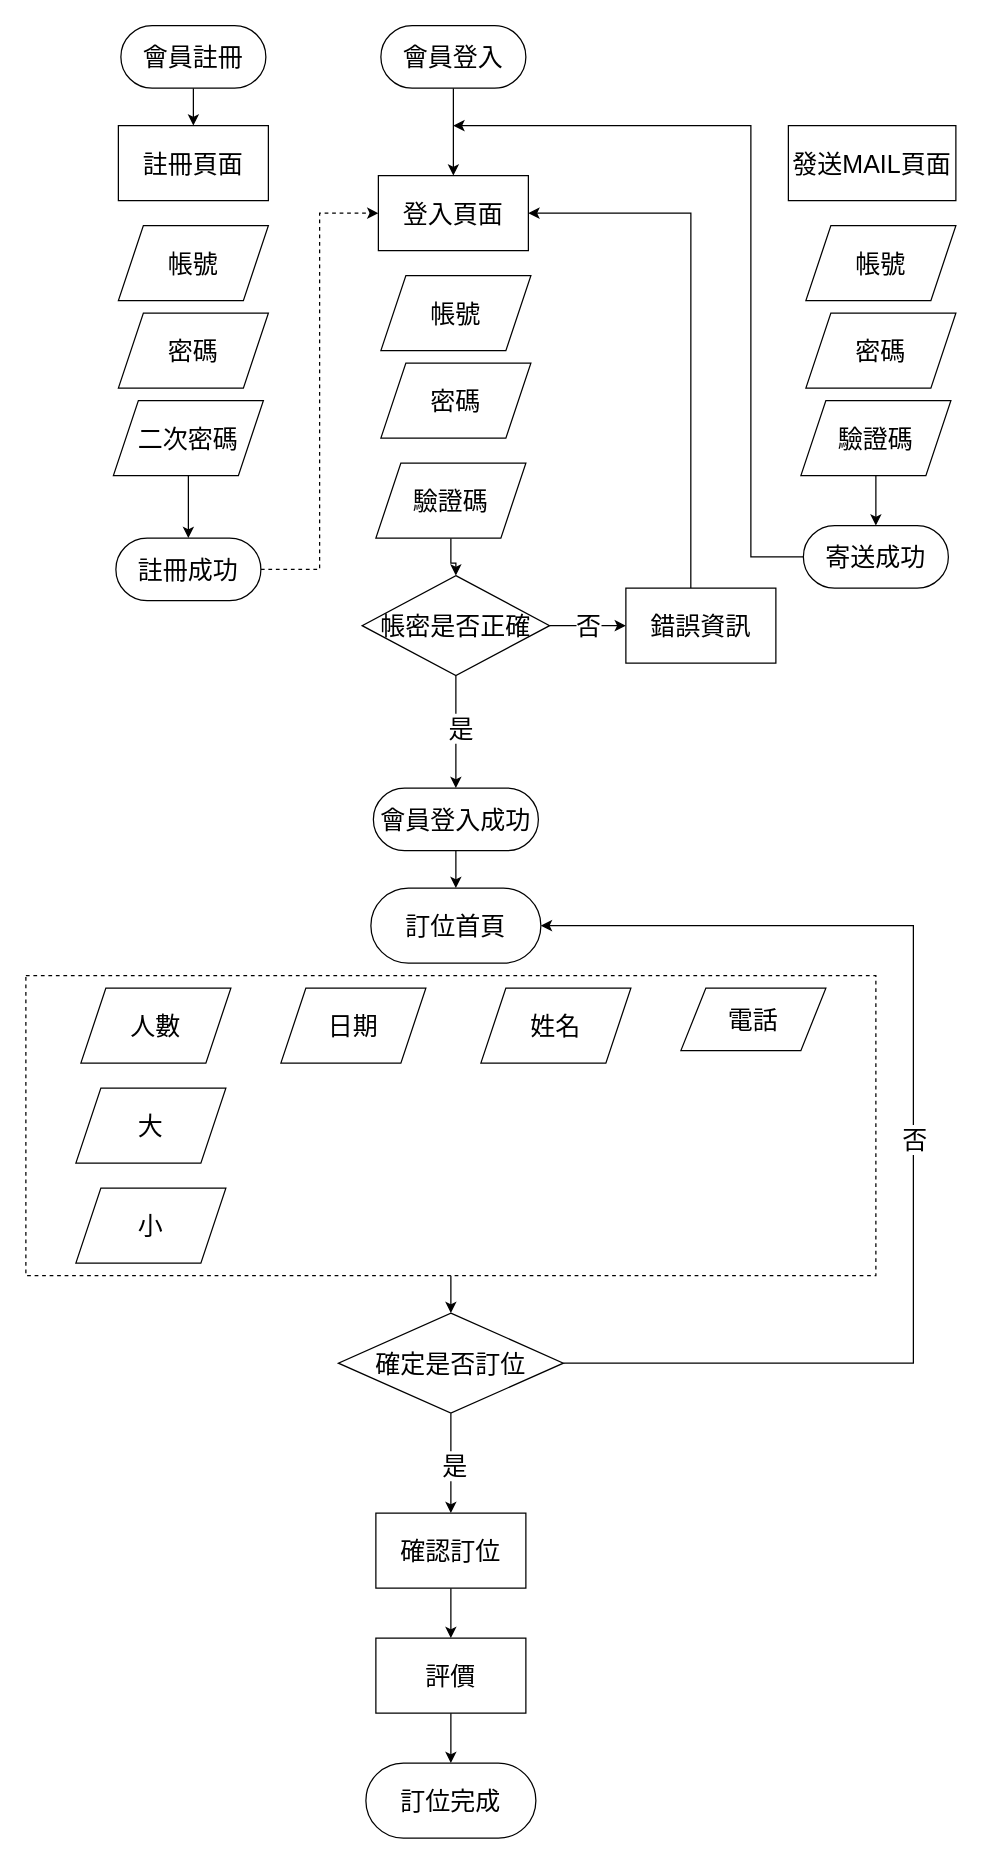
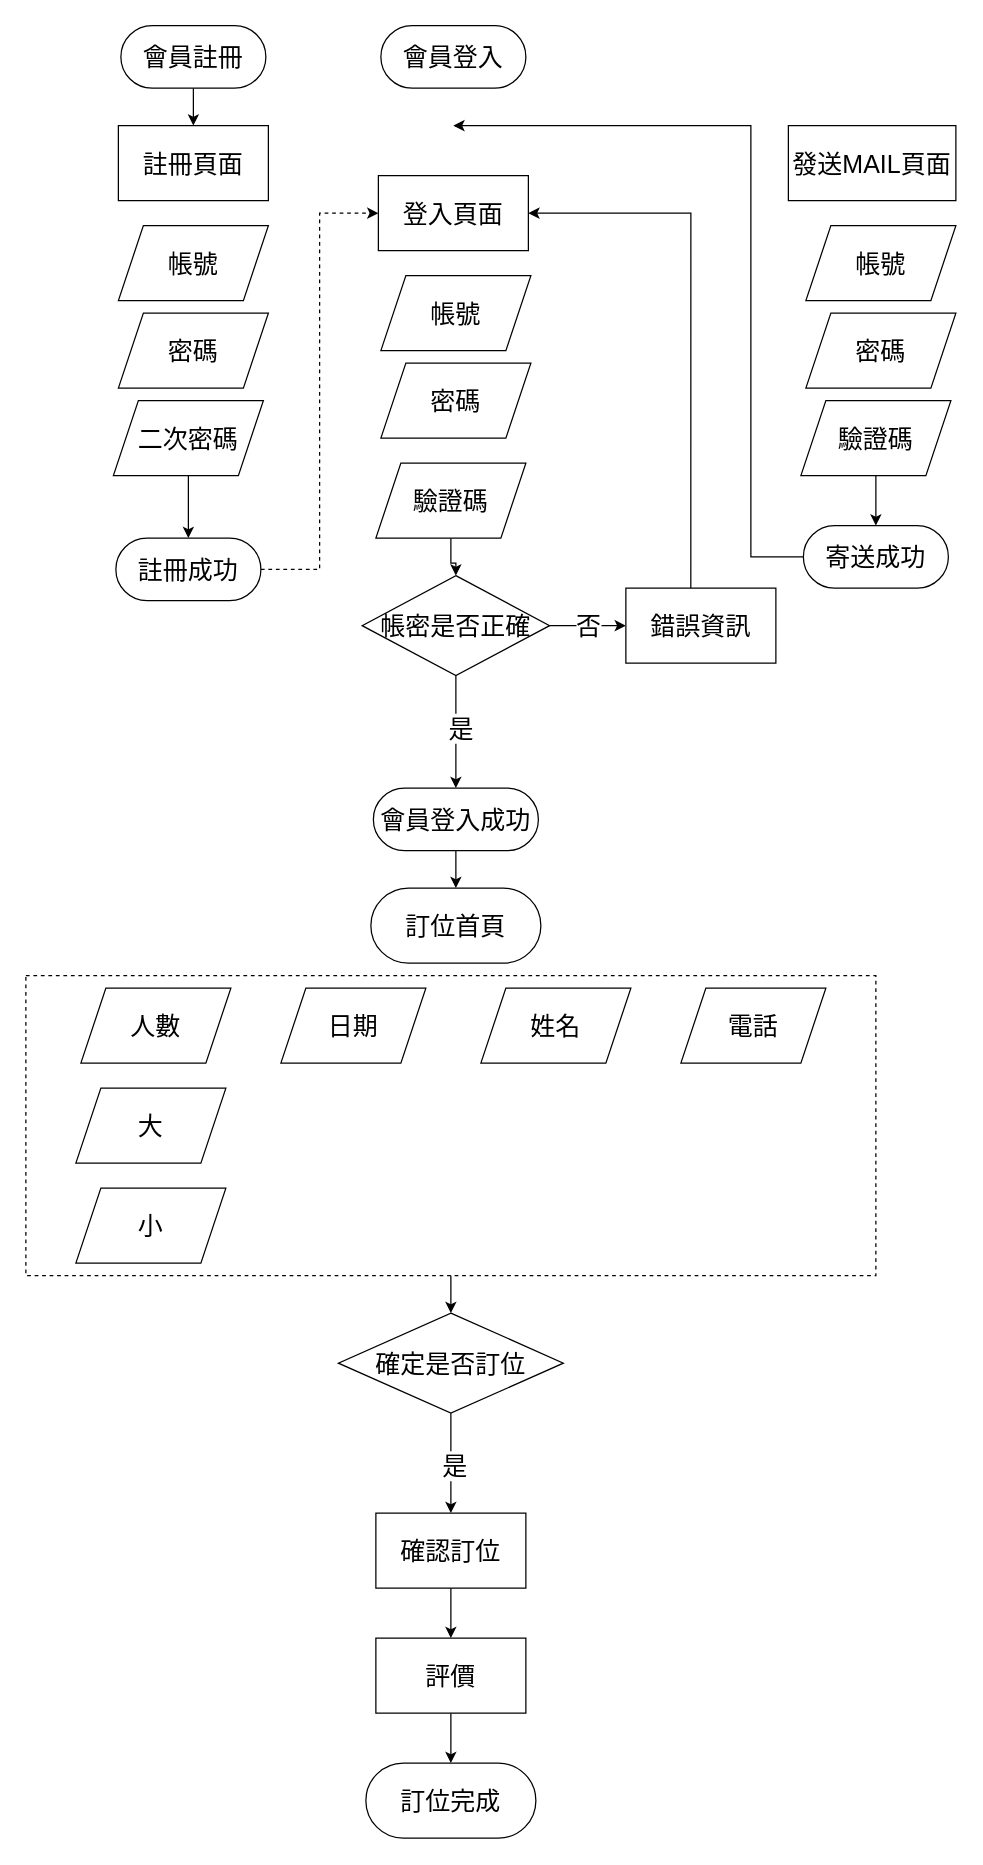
(453, 127) -> none
(753, 1019) -> (753, 1026)
(913, 1138) -> none
